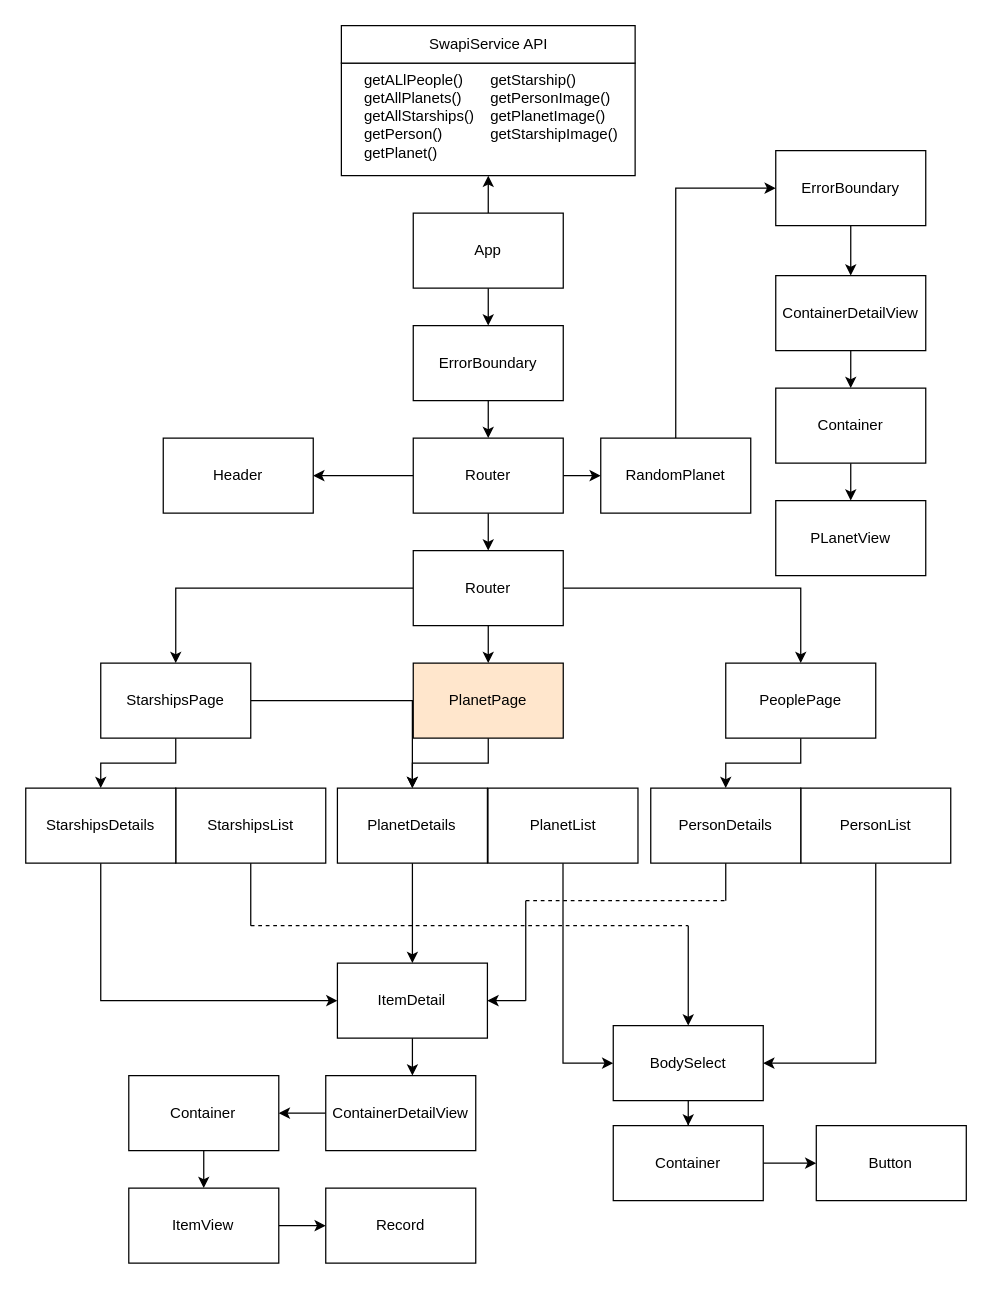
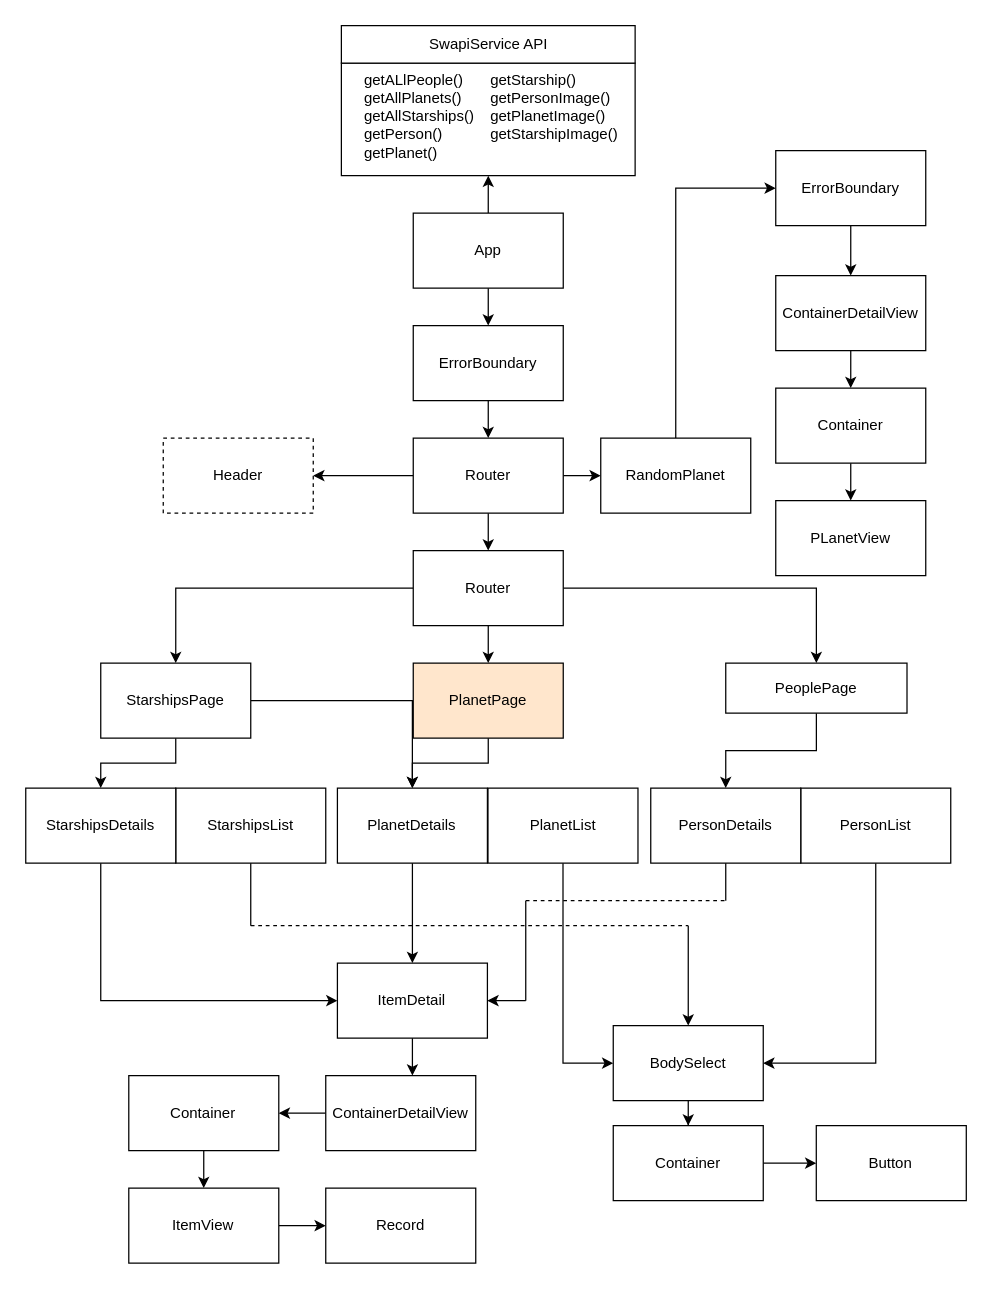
(238, 476) -> (238, 476)
(801, 701) -> (816, 688)
